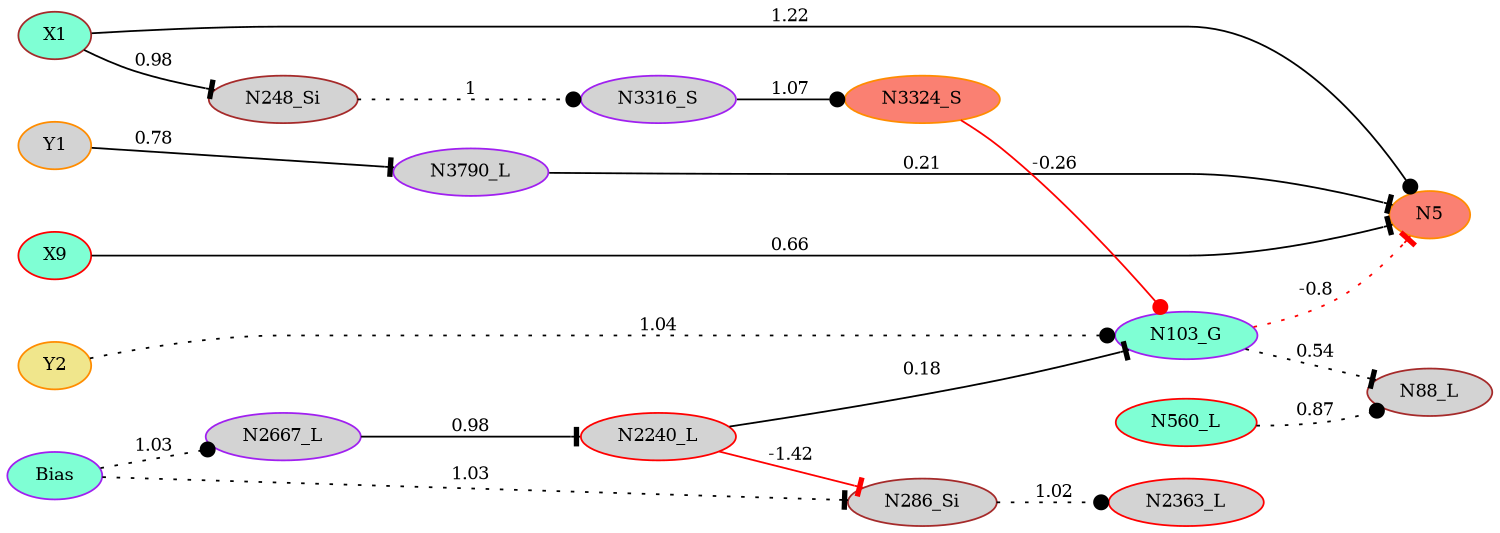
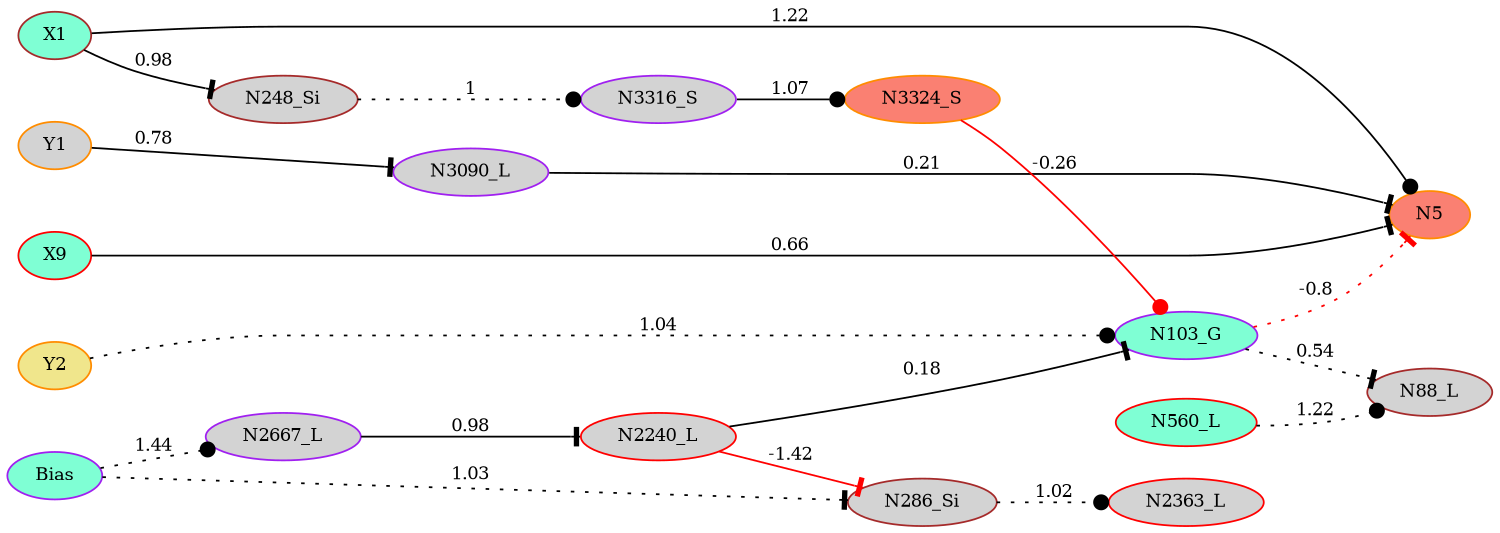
(471, 172) -> (471, 172)
(1316, 411) -> (1316, 411)
(154, 446) -> (154, 446)
